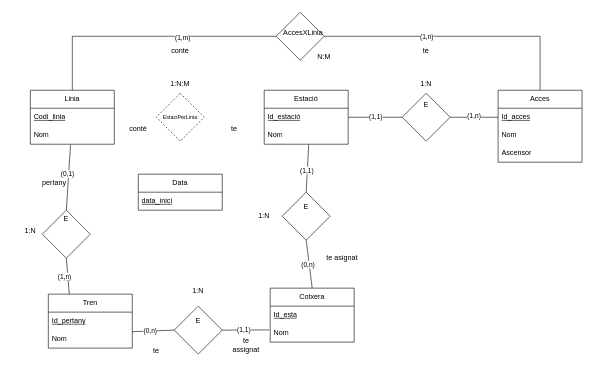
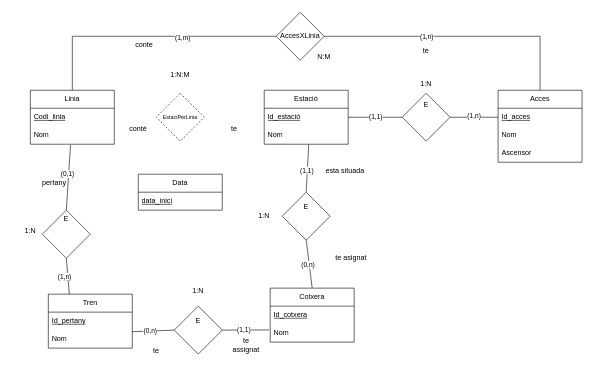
(303, 33) -> (300, 36)
(180, 51) -> (144, 45)
(180, 84) -> (180, 75)
none -> (345, 171)
(342, 258) -> (351, 258)
(288, 315) -> (294, 315)
